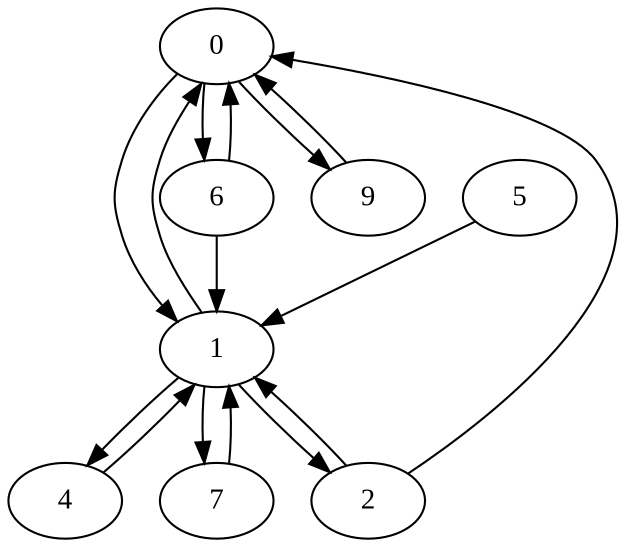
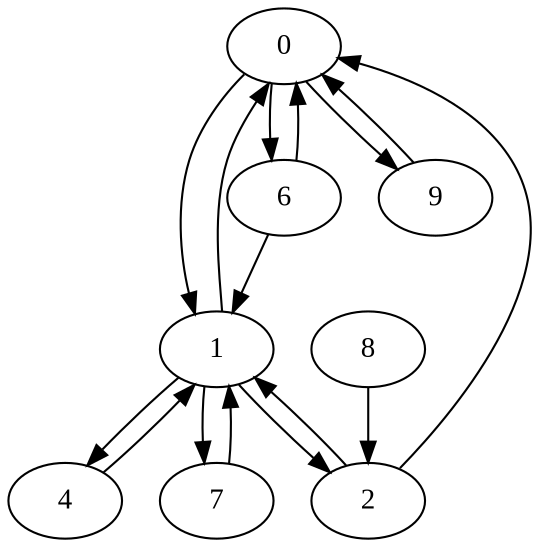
(520, 198) -> none
none -> (368, 349)
